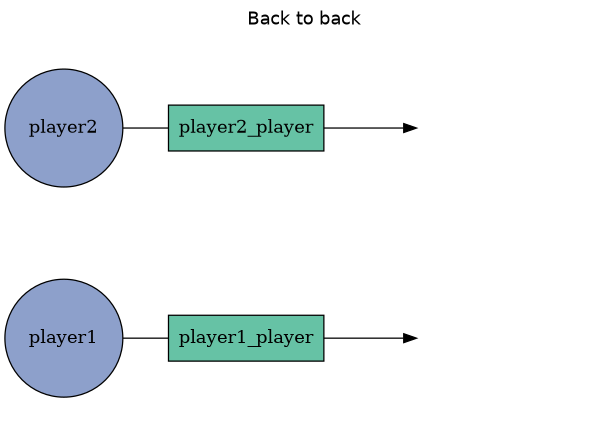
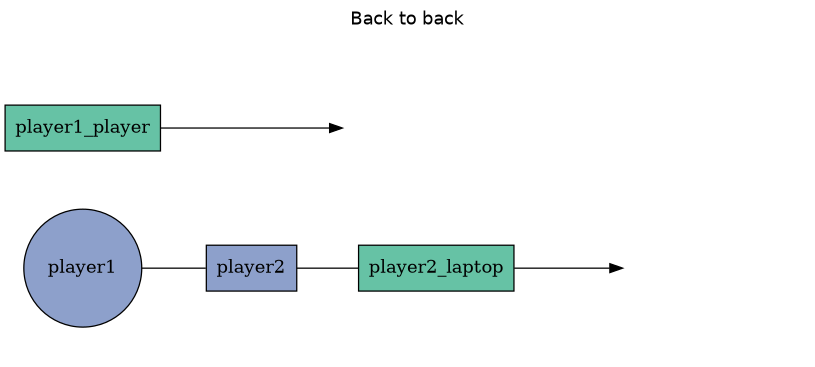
(64, 128) -> (252, 268)
(246, 128) -> (436, 268)
(146, 338) -> (174, 268)
